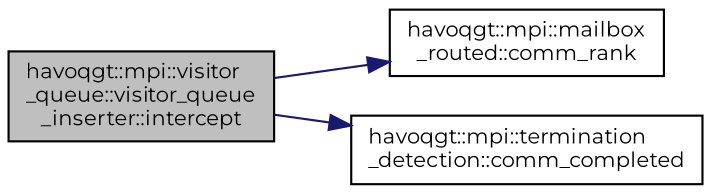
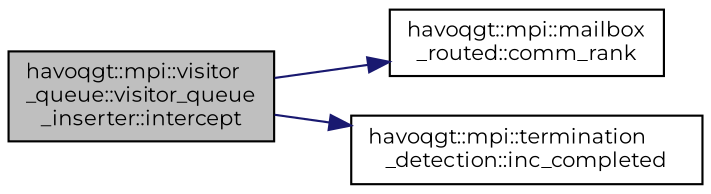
(527, 150) -> (527, 150)
